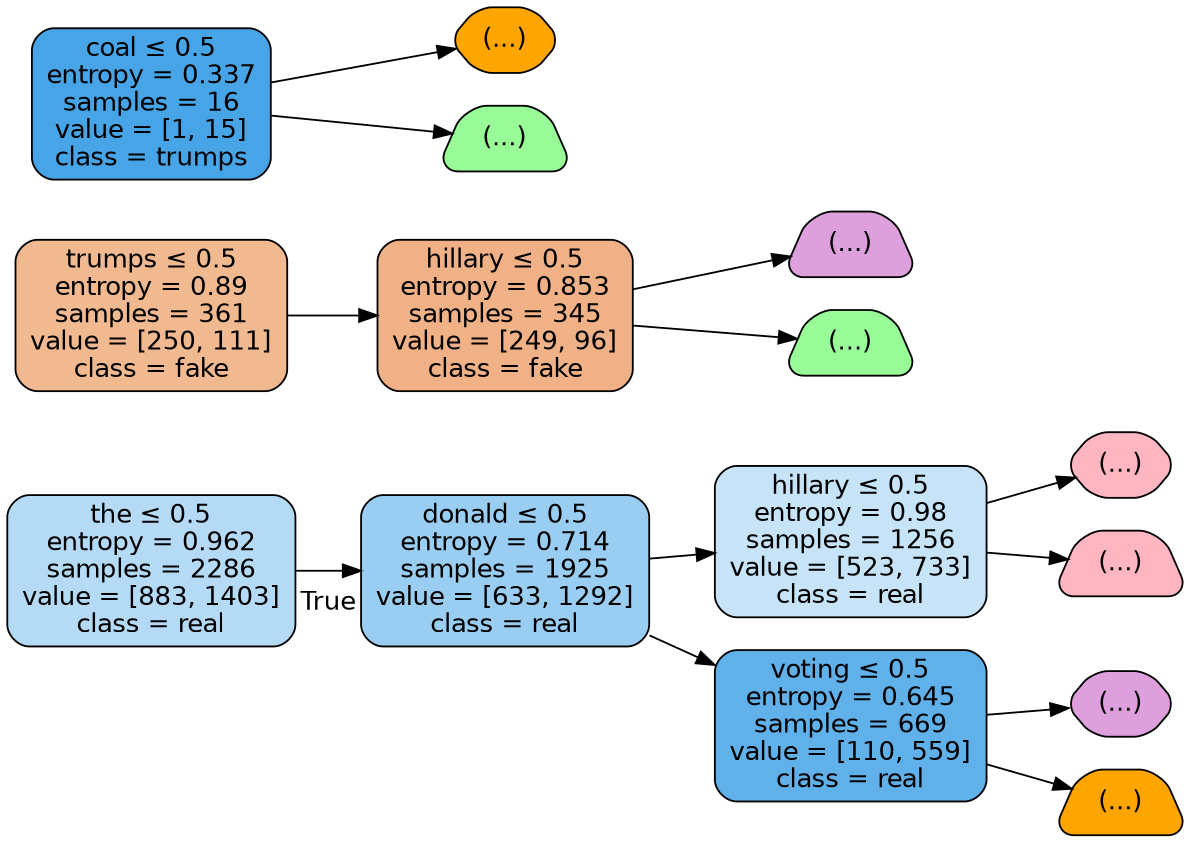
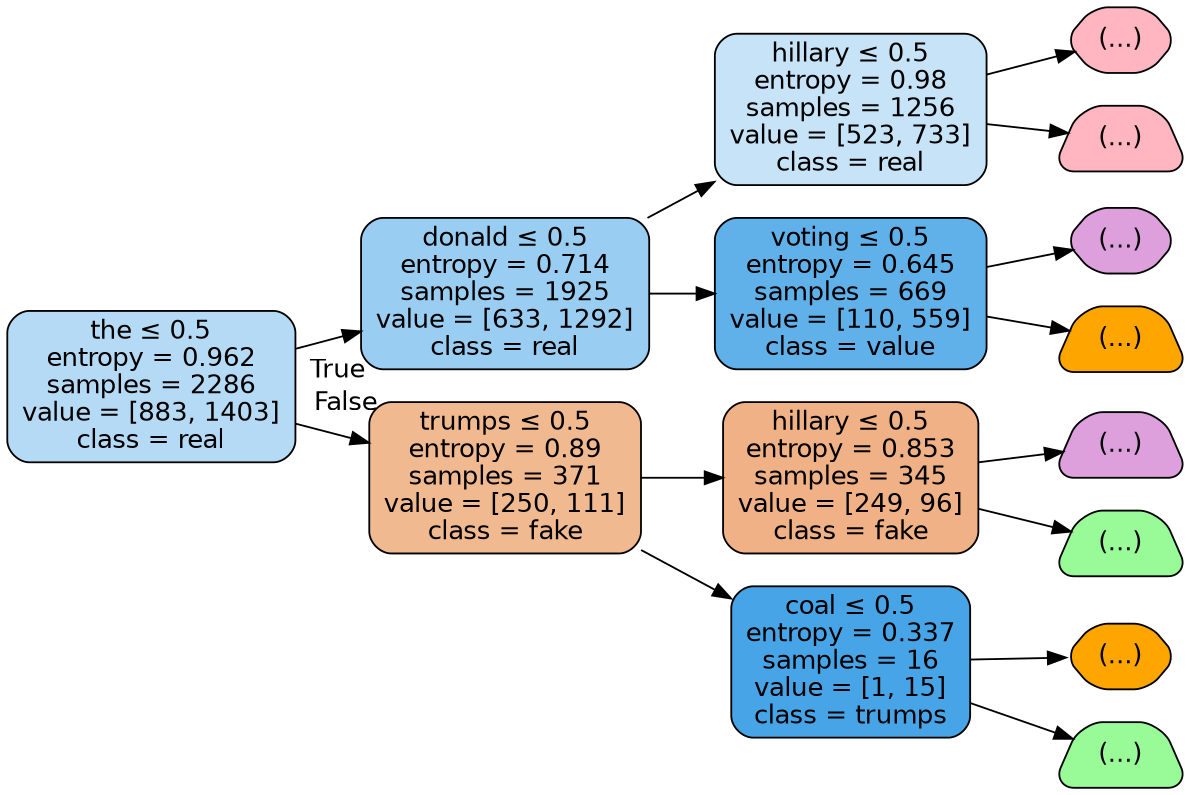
(151, 315) -> (505, 477)
none -> (323, 431)
none -> (678, 570)
(851, 780) -> (851, 347)
